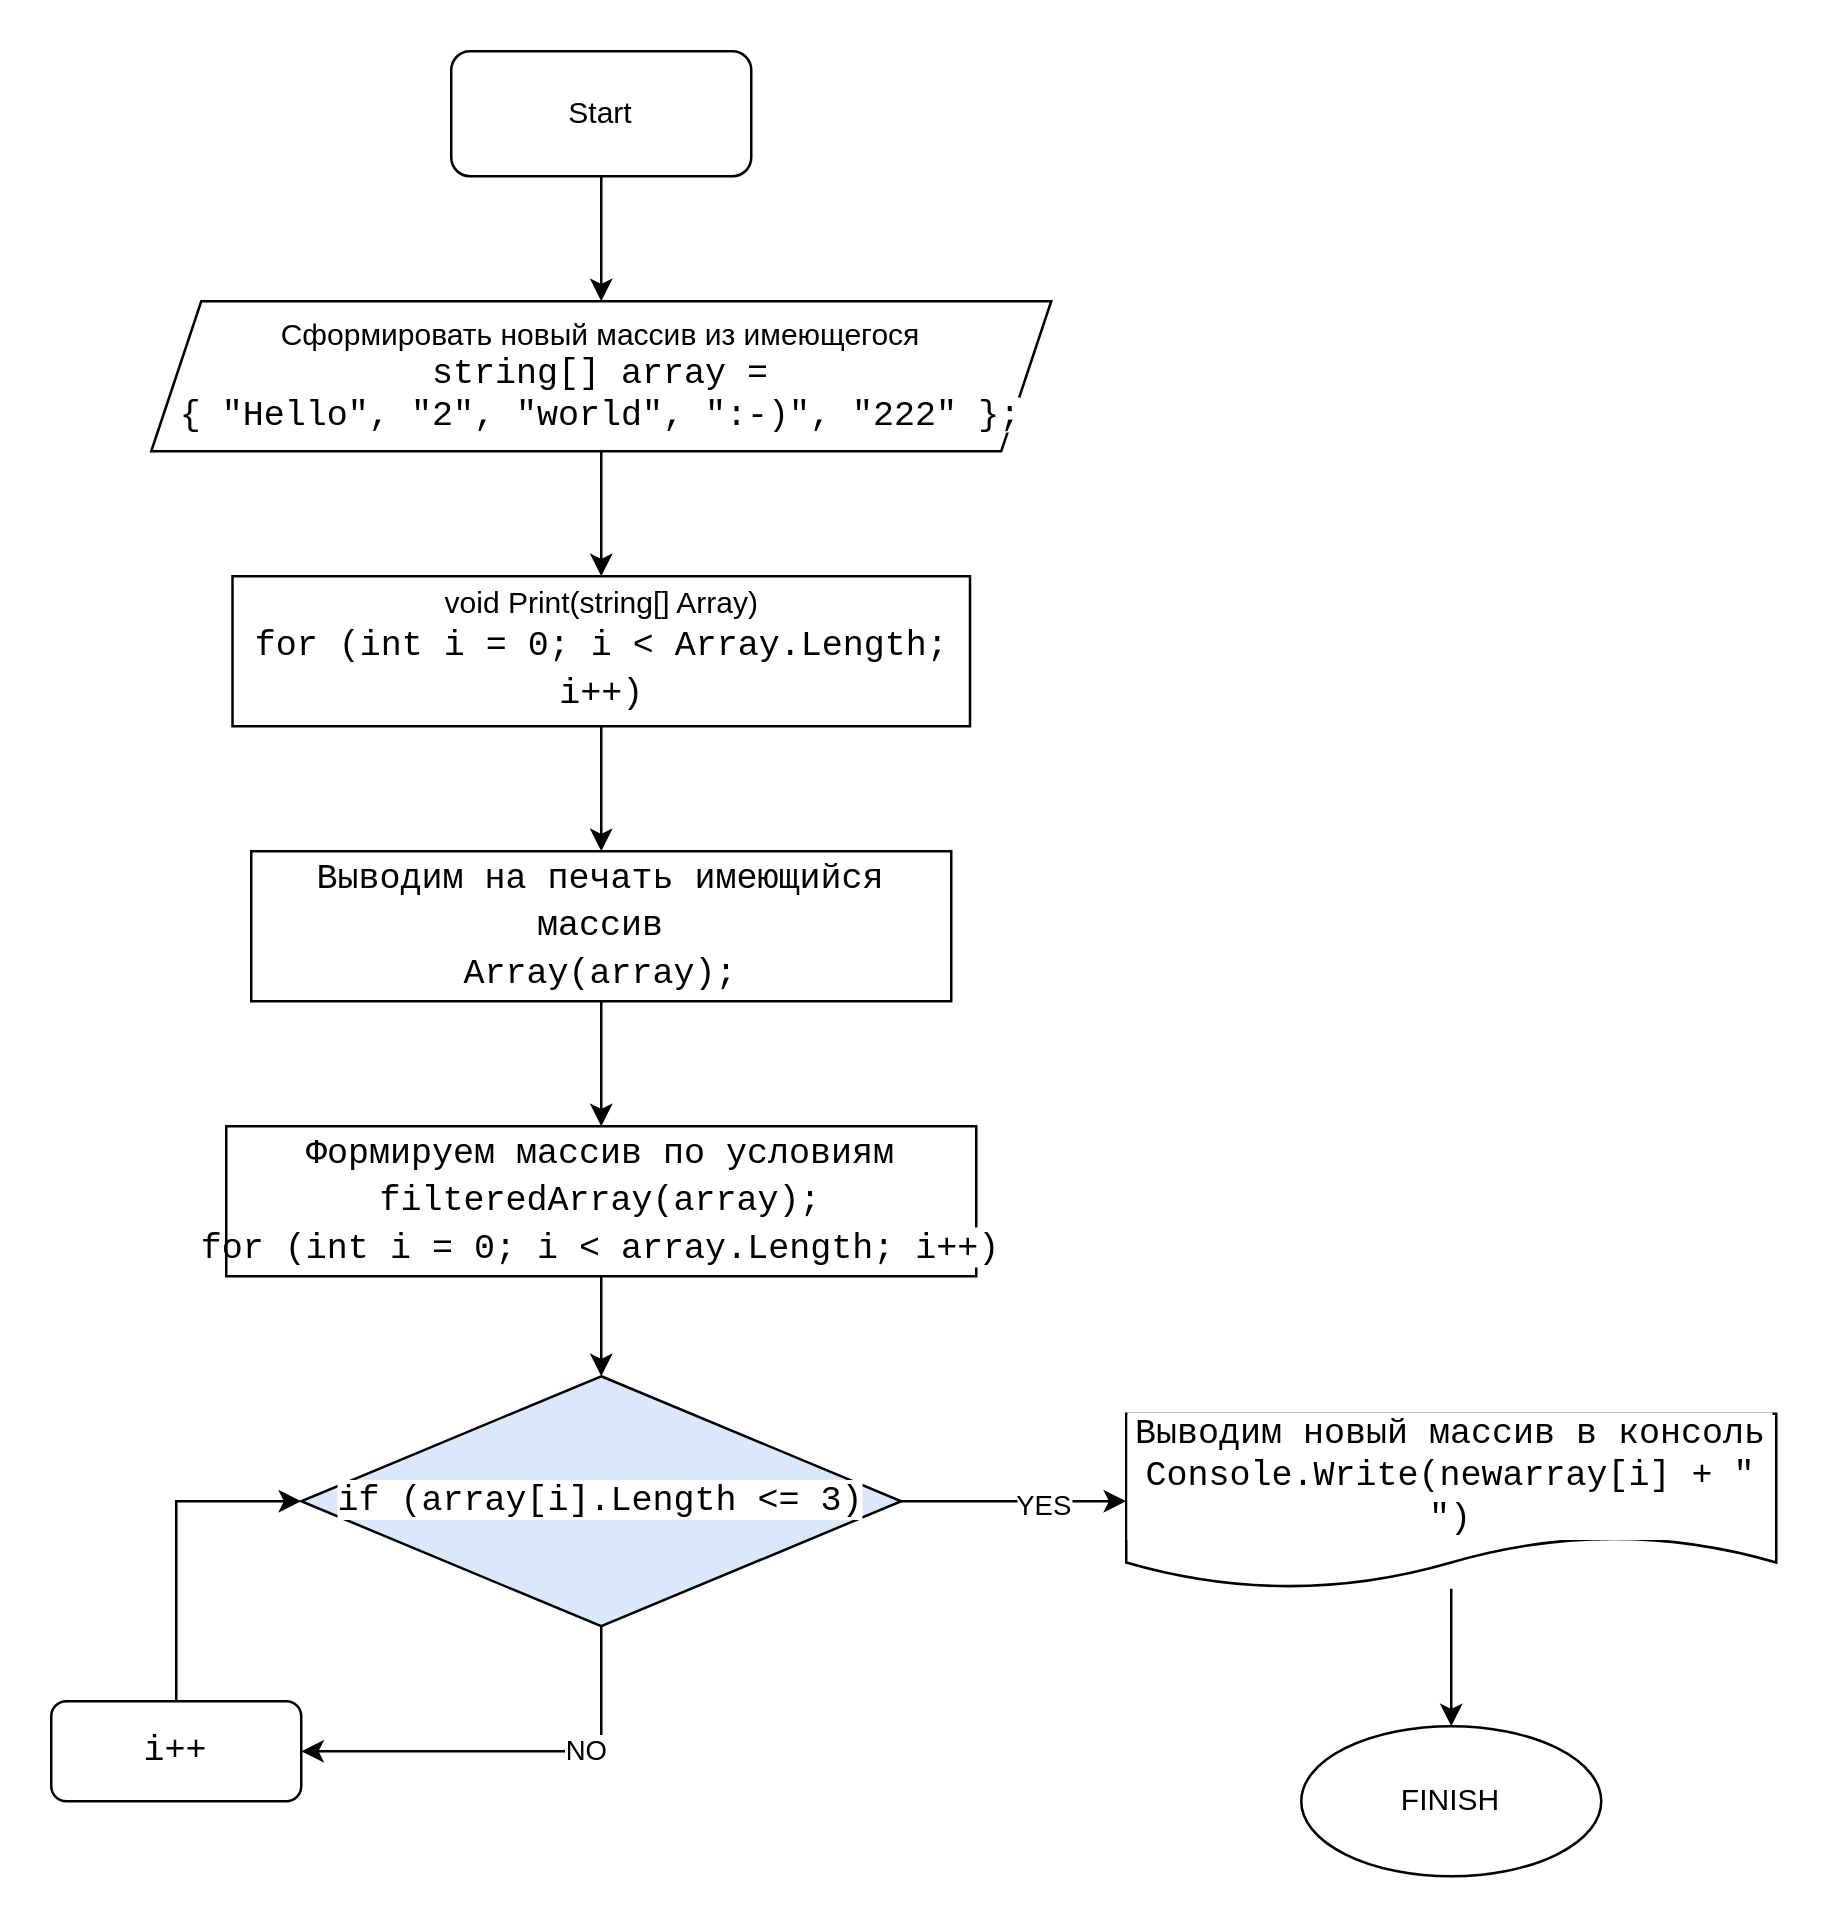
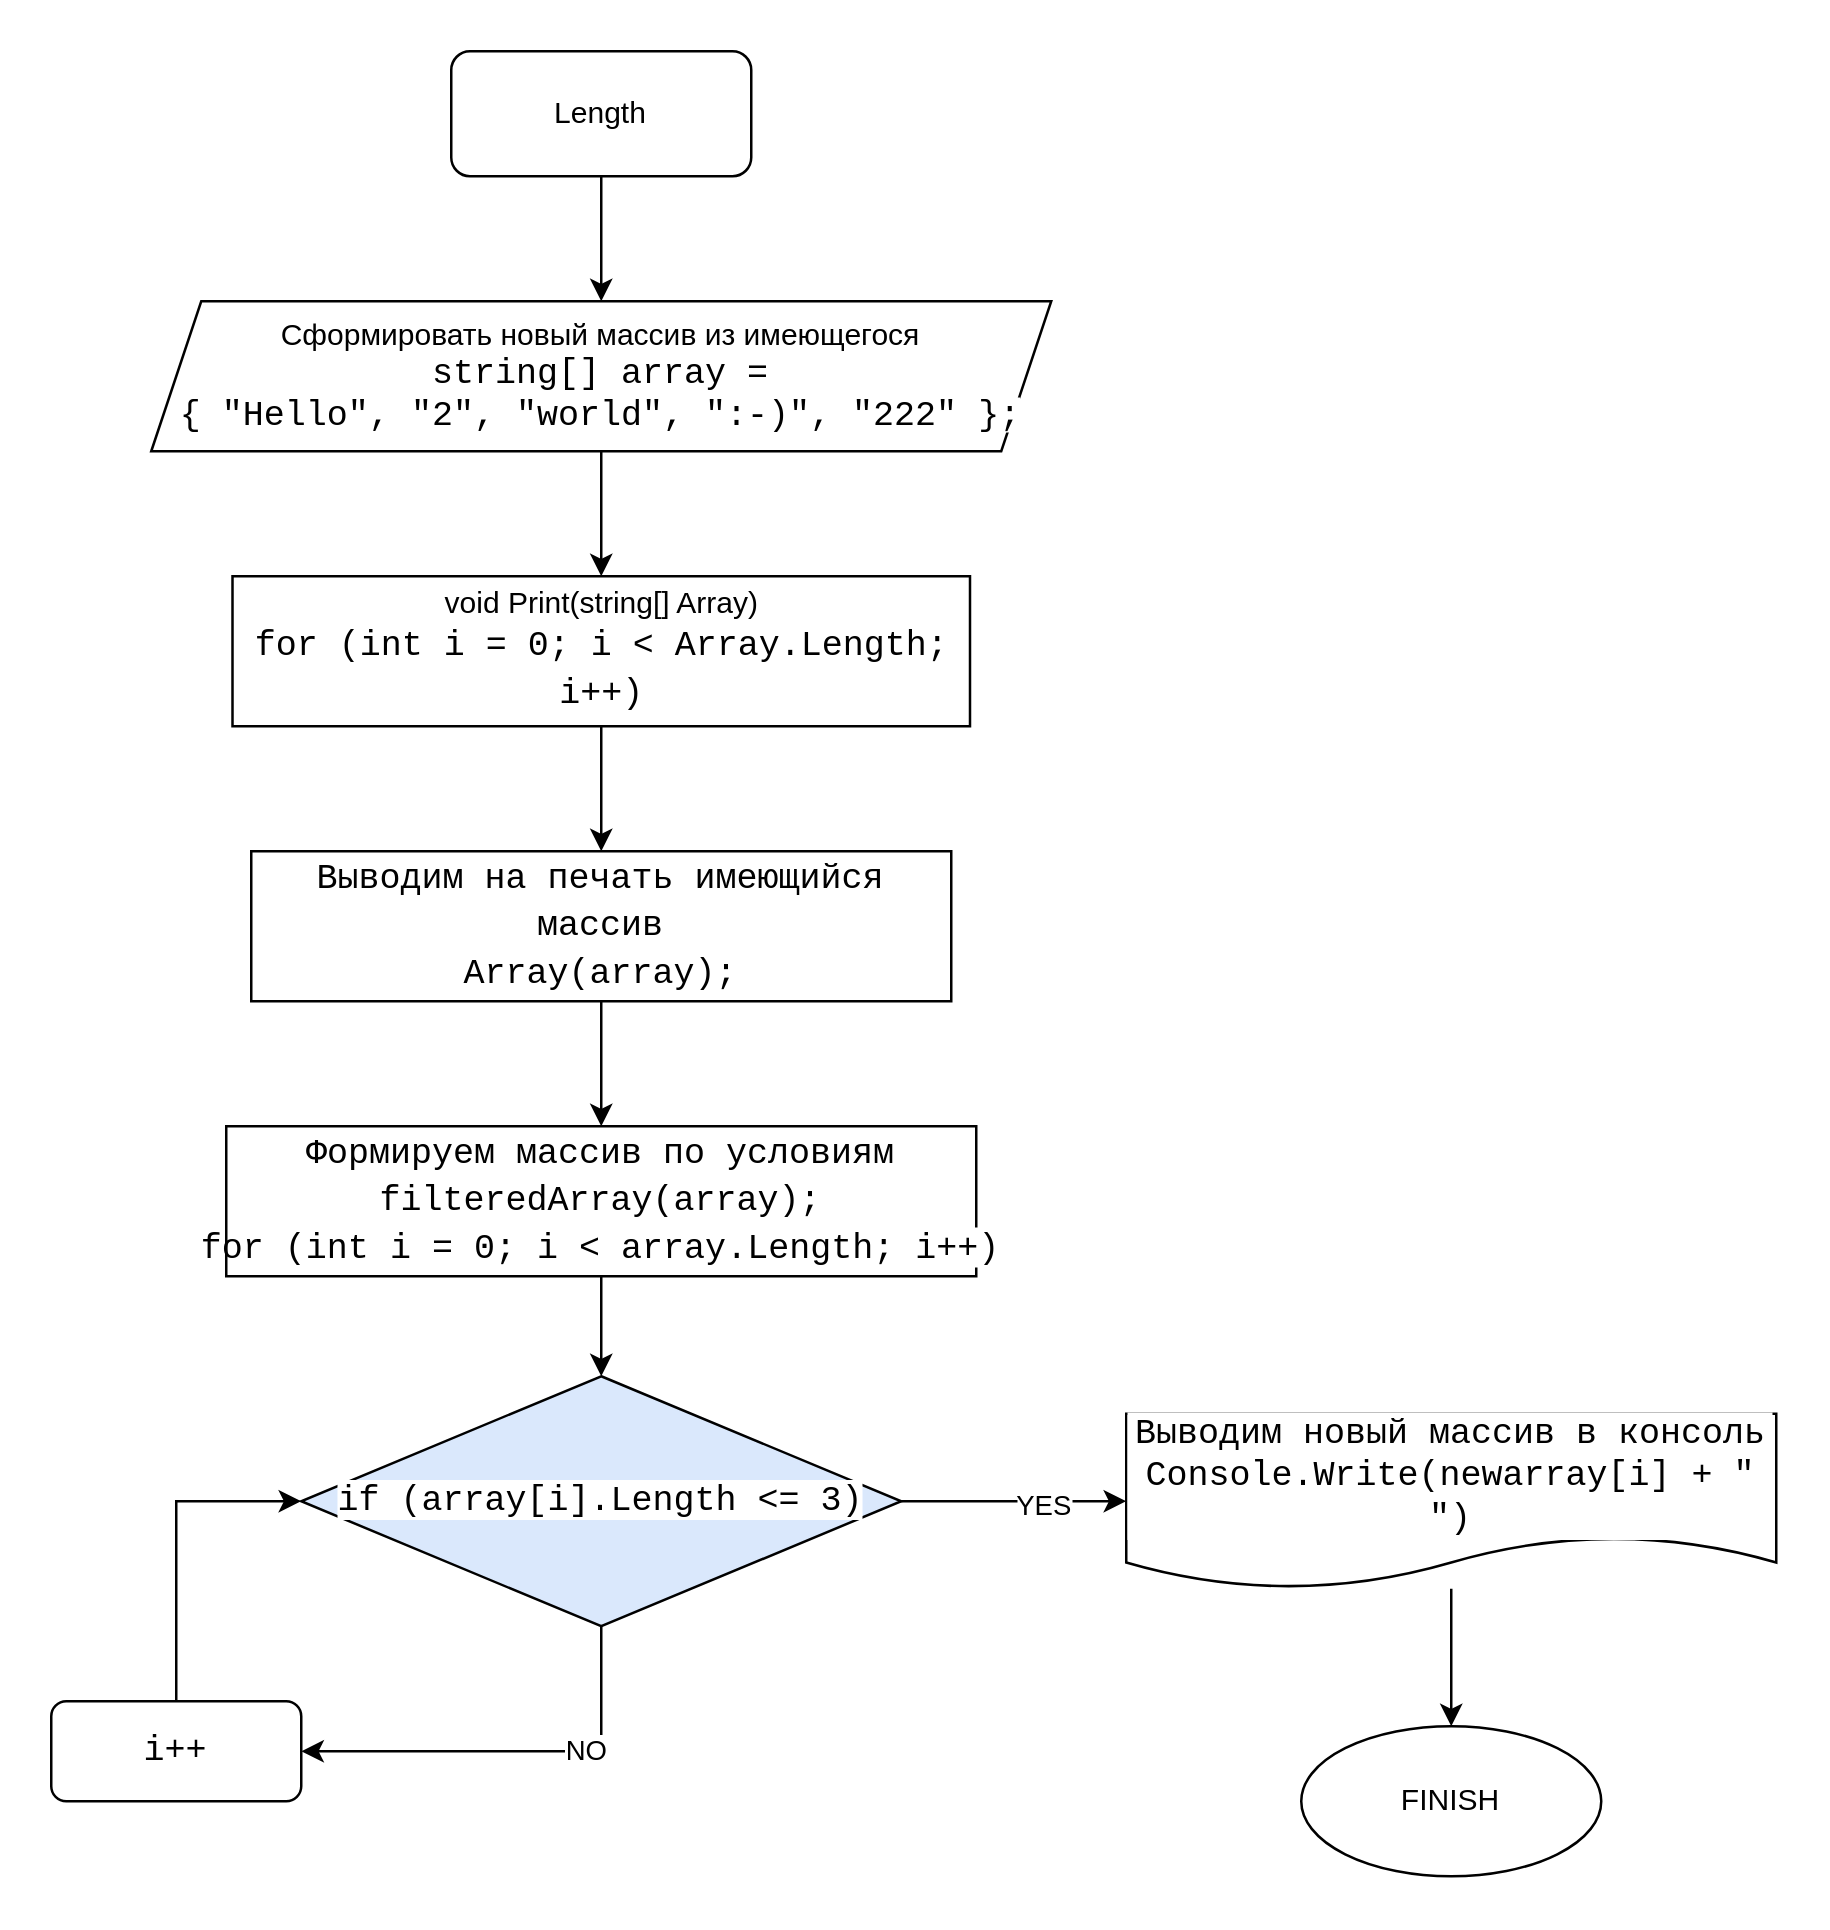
(601, 114) -> (601, 114)
